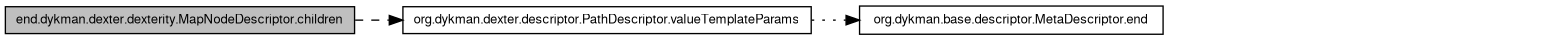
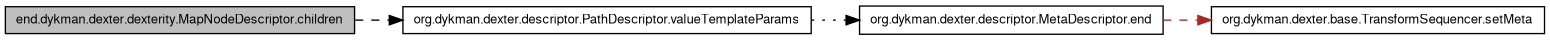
(1011, 20) -> (1011, 20)
none -> (1378, 20)
